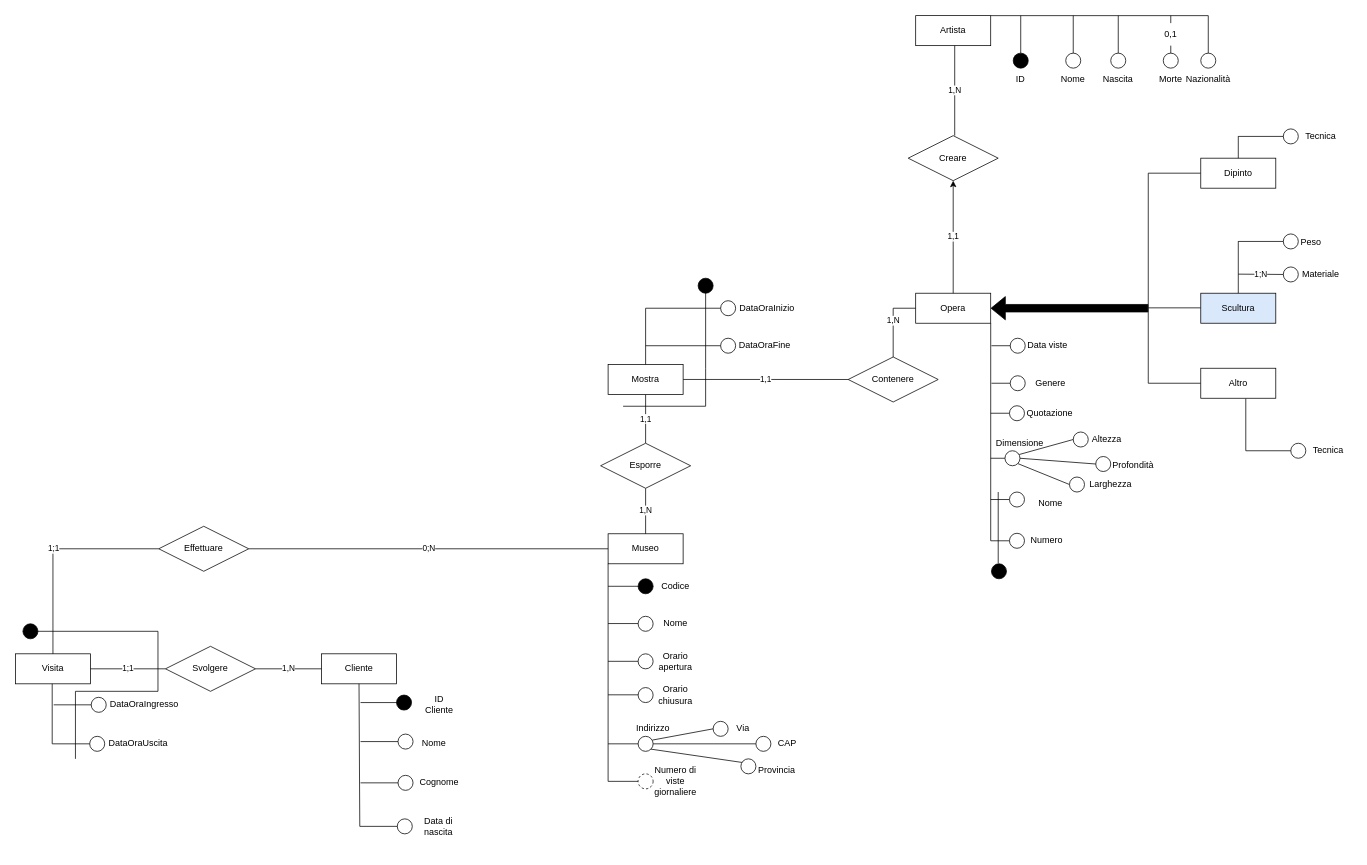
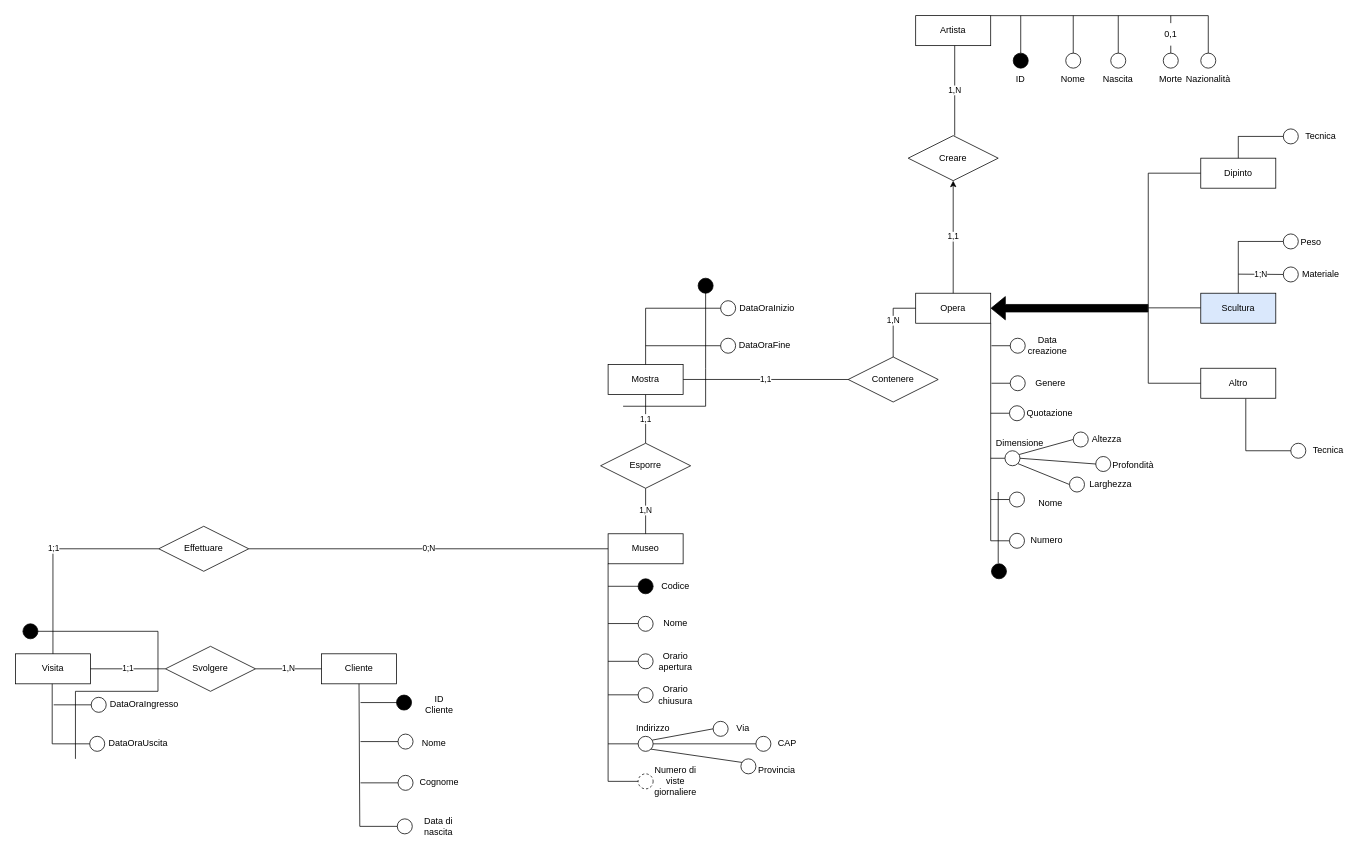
(1047, 345) -> (1047, 345)
